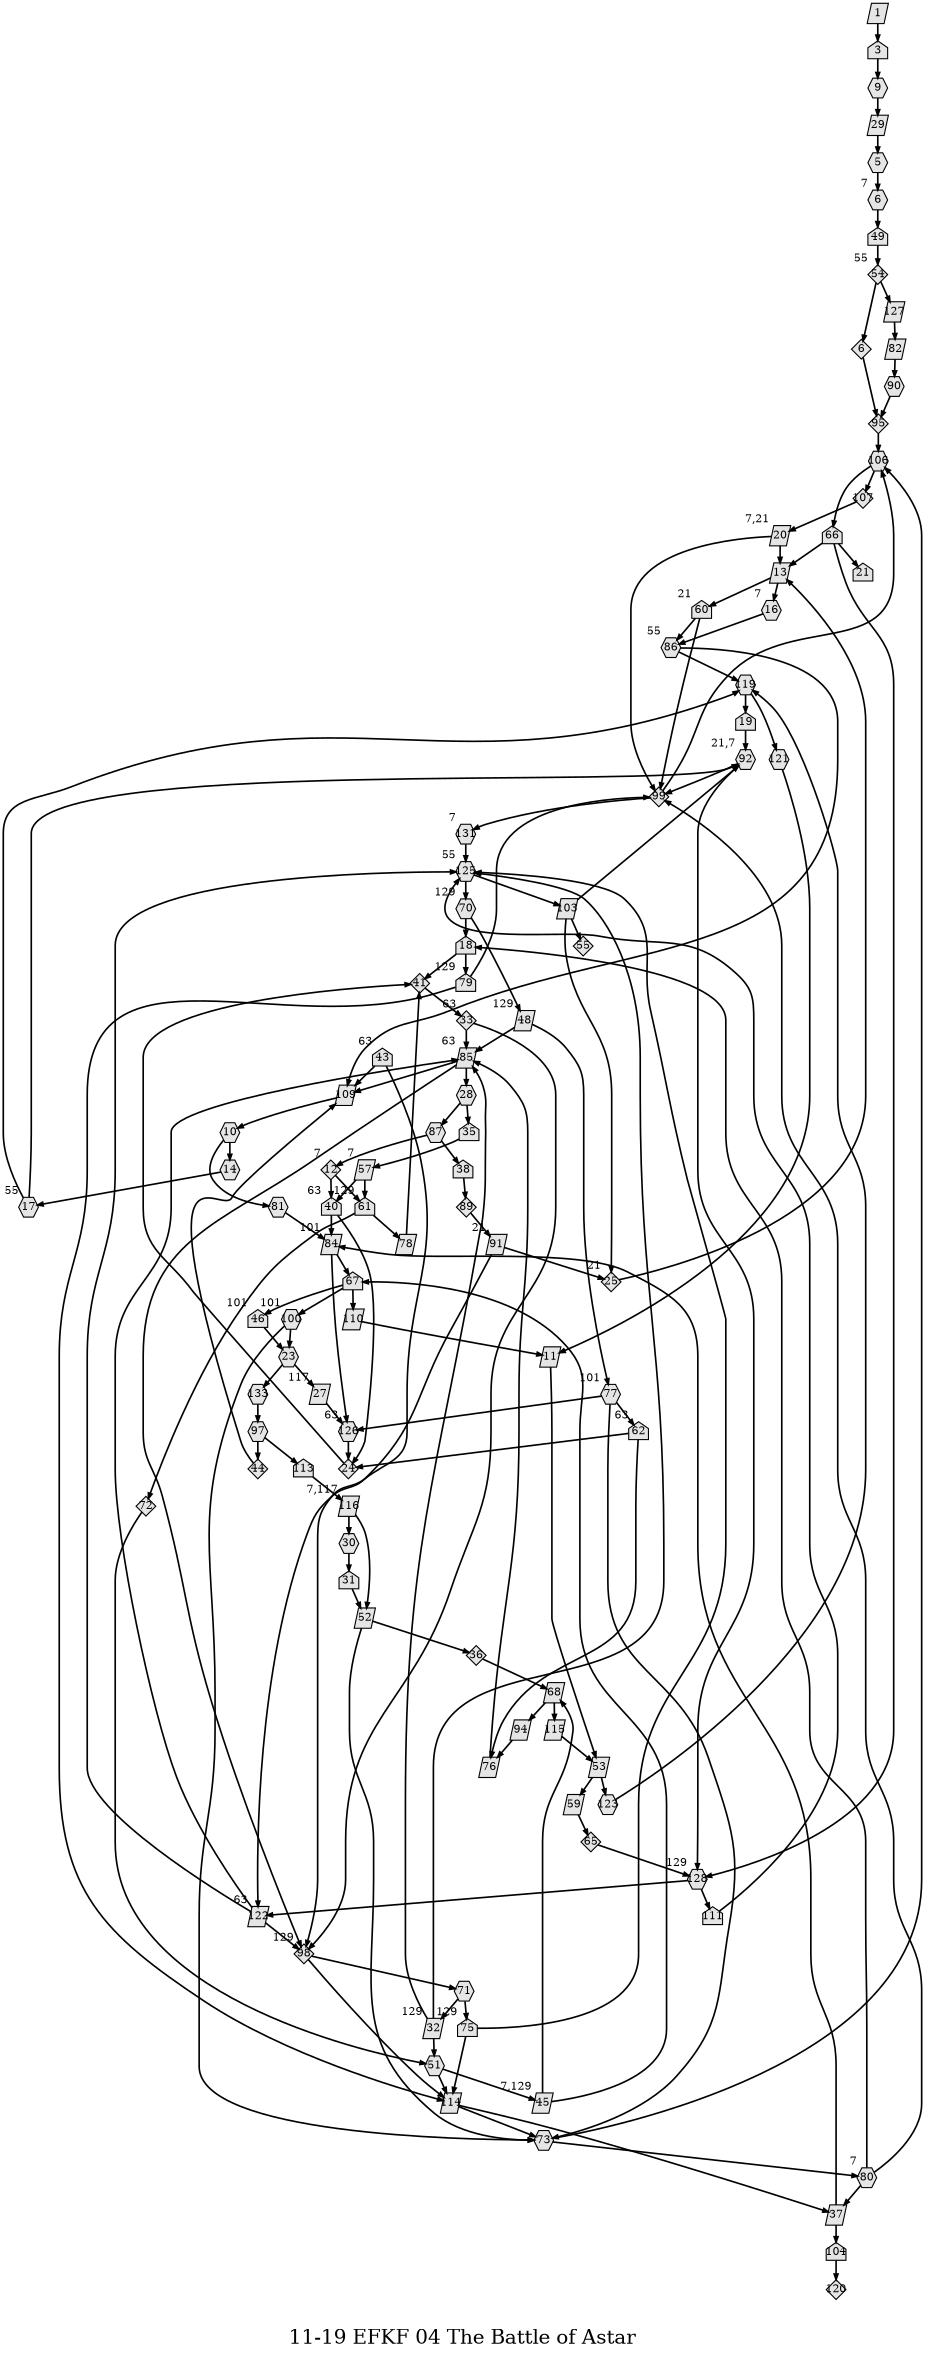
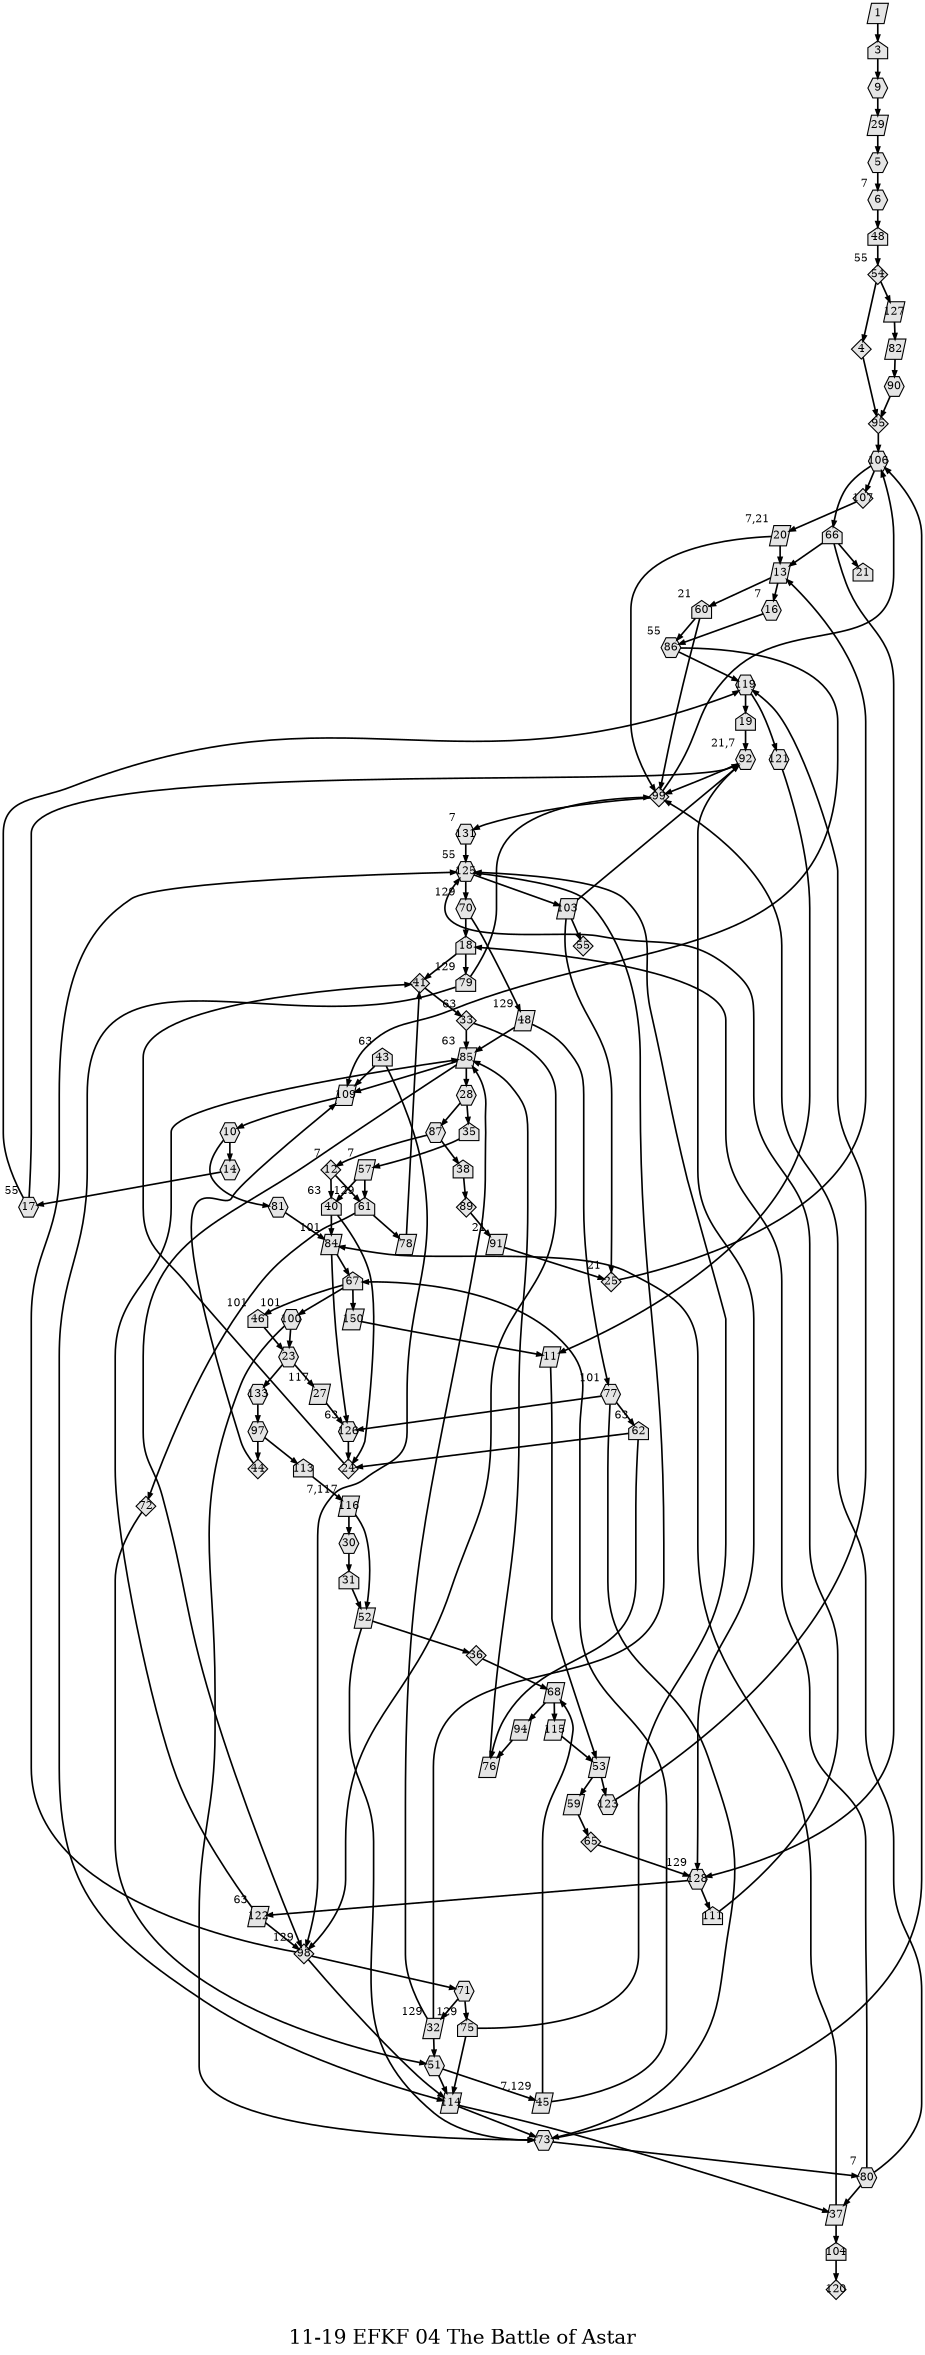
(878, 237) -> (878, 237)
(861, 349) -> (861, 349)
(95, 1289) -> (31, 1333)
(353, 1319) -> (353, 1319)
(303, 1548) -> none
